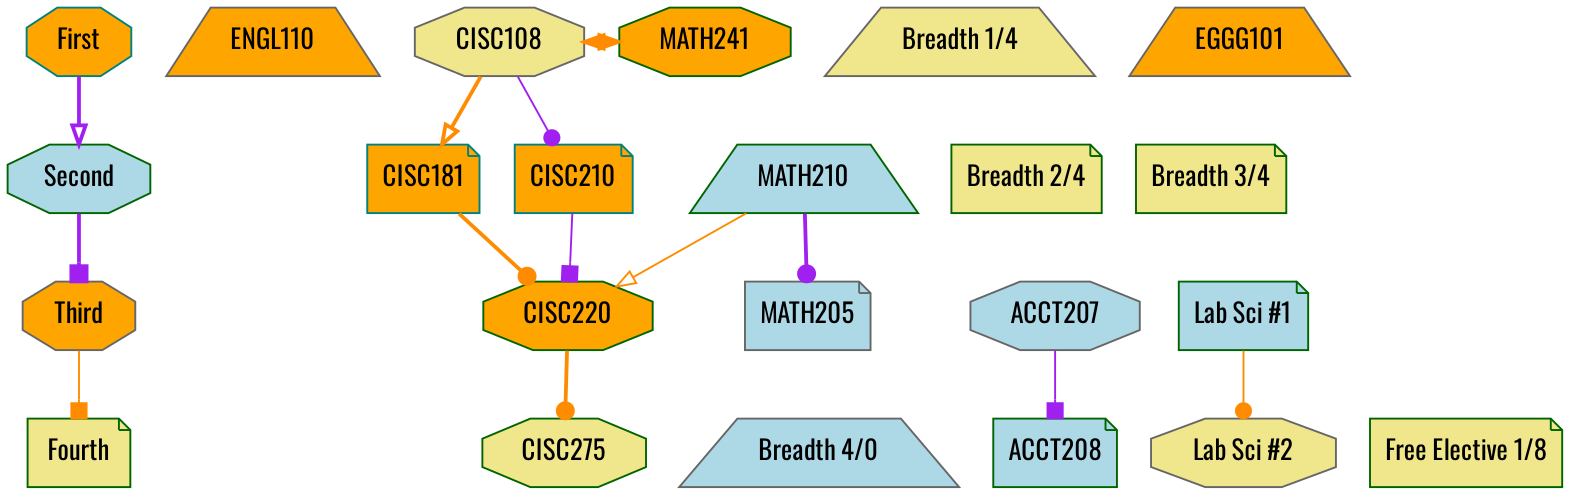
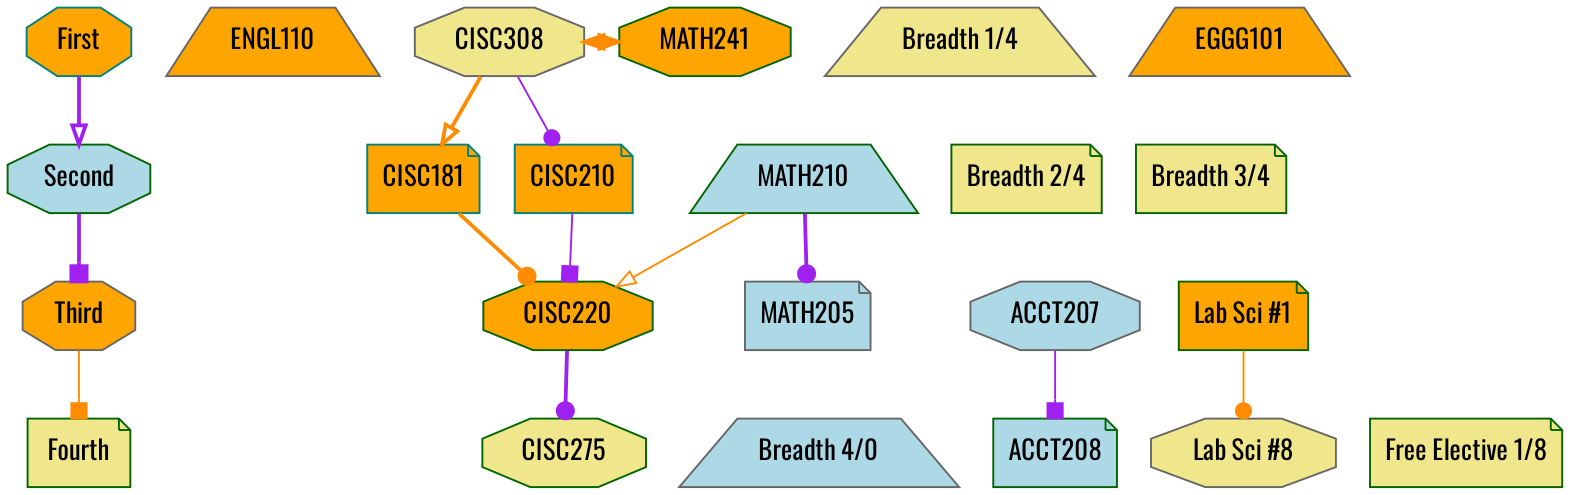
(499, 42) -> (499, 42)
(1243, 316) -> (1243, 316)
(566, 377) -> (566, 377)
(1243, 453) -> (1243, 453)
